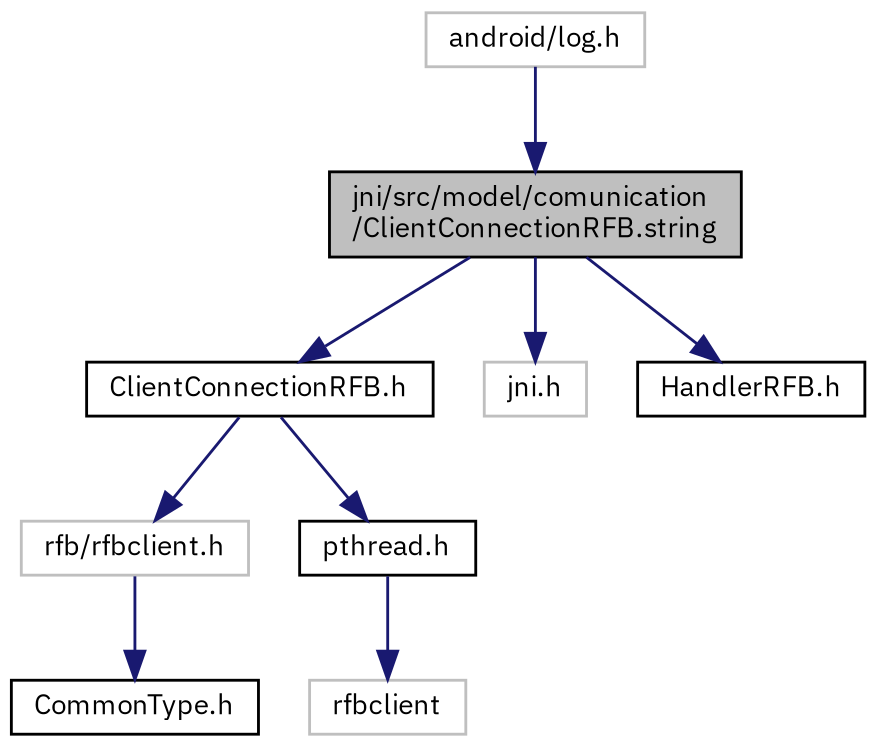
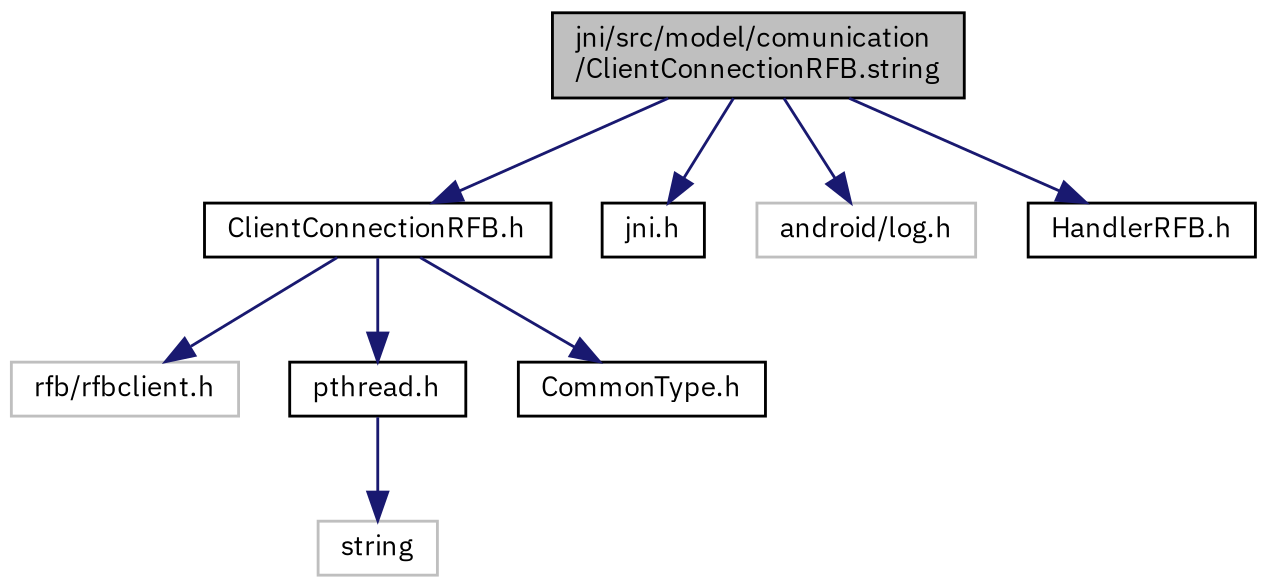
(535, 105) -> (810, 138)
(535, 389) -> (653, 230)
(135, 613) -> (497, 302)
(388, 707) -> (378, 548)
